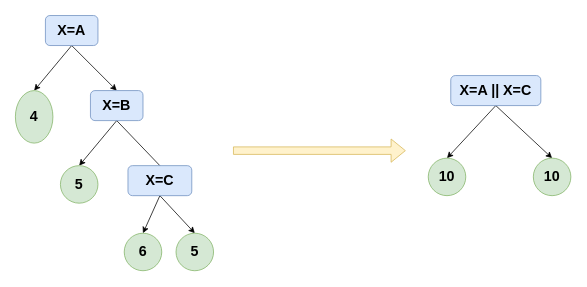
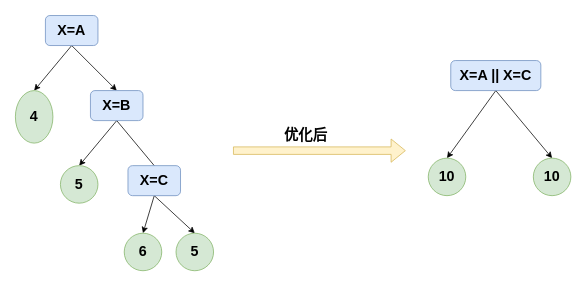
(495, 90) -> (495, 75)
none -> (306, 135)
(160, 180) -> (154, 180)
